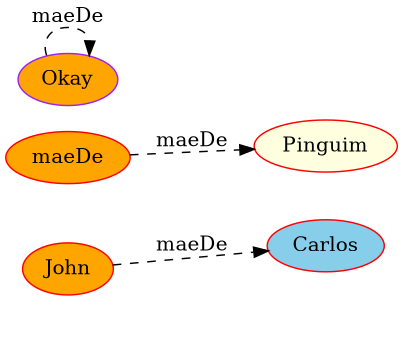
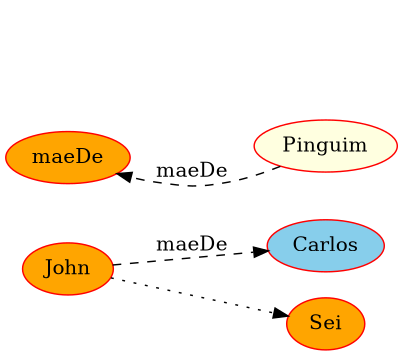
(68, 80) -> none
(185, 152) -> (207, 185)
none -> (326, 324)
